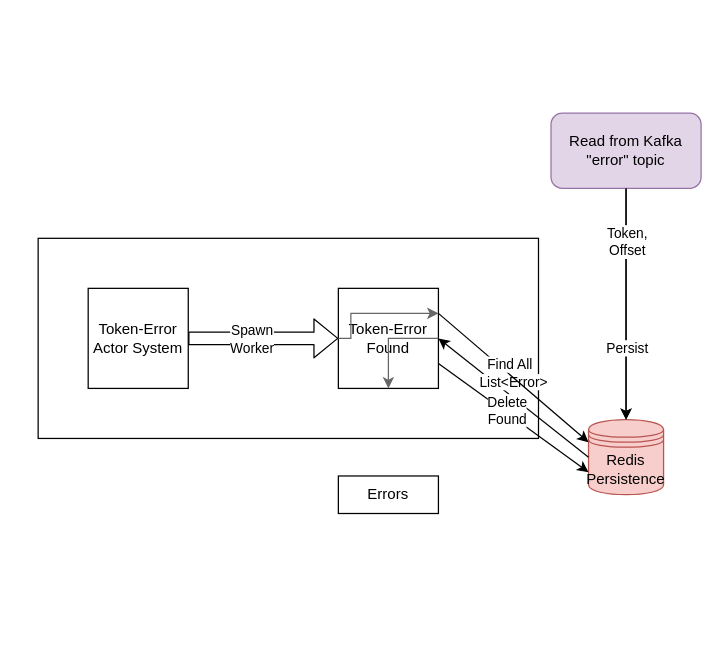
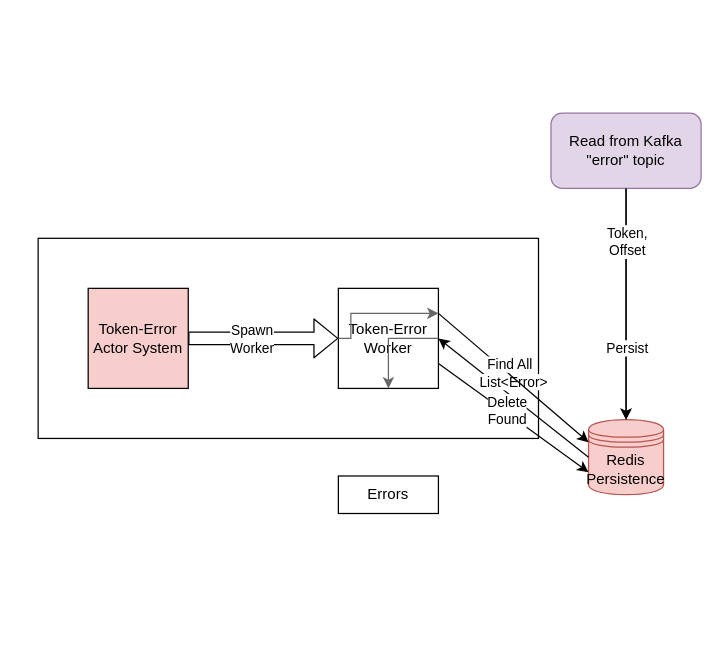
(138, 338) -> (138, 338)
(388, 338) -> (388, 338)
